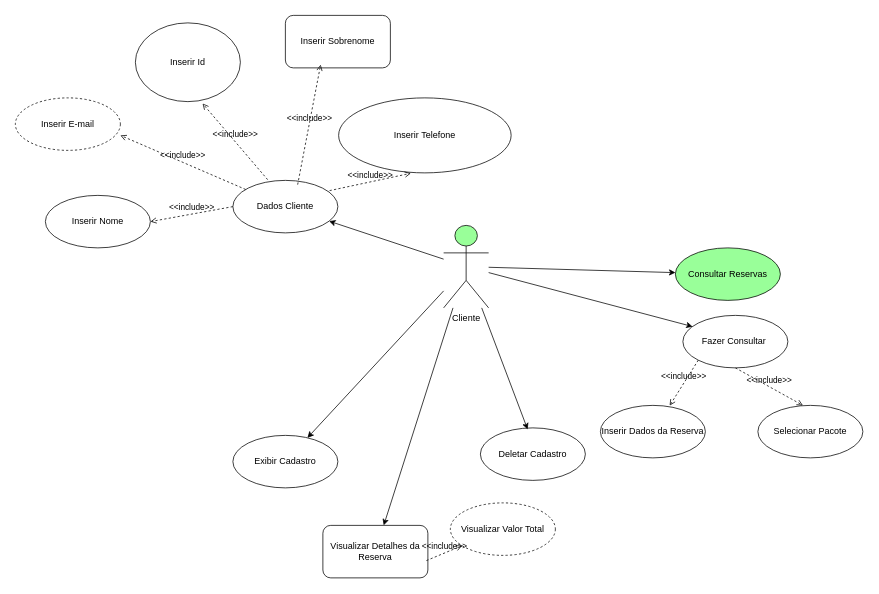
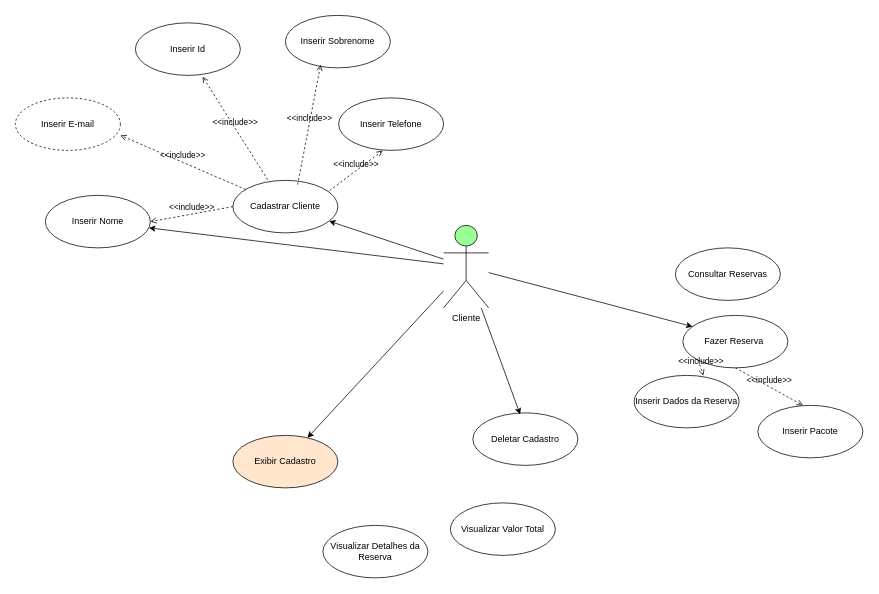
(338, 42) -> (338, 42)
(188, 62) -> (188, 49)
(425, 135) -> (391, 124)
(285, 207) -> (285, 207)
(531, 268) -> none
(728, 274) -> (728, 274)
(735, 342) -> (735, 342)
(419, 414) -> (299, 246)
(653, 432) -> (687, 402)
(810, 432) -> (810, 432)
(533, 454) -> (525, 439)
(285, 462) -> (285, 462)
(503, 529) -> (503, 529)
(375, 552) -> (375, 552)
(443, 554) -> none
